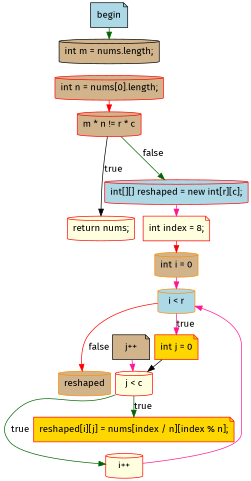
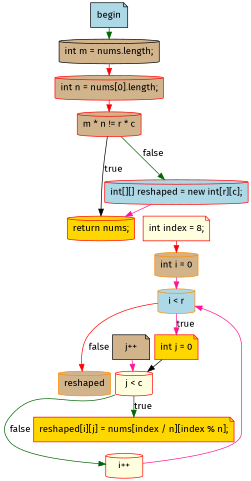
none -> (109, 66)
(176, 207) -> (141, 209)
(101, 228) -> (101, 228)
(20, 430) -> (20, 430)
